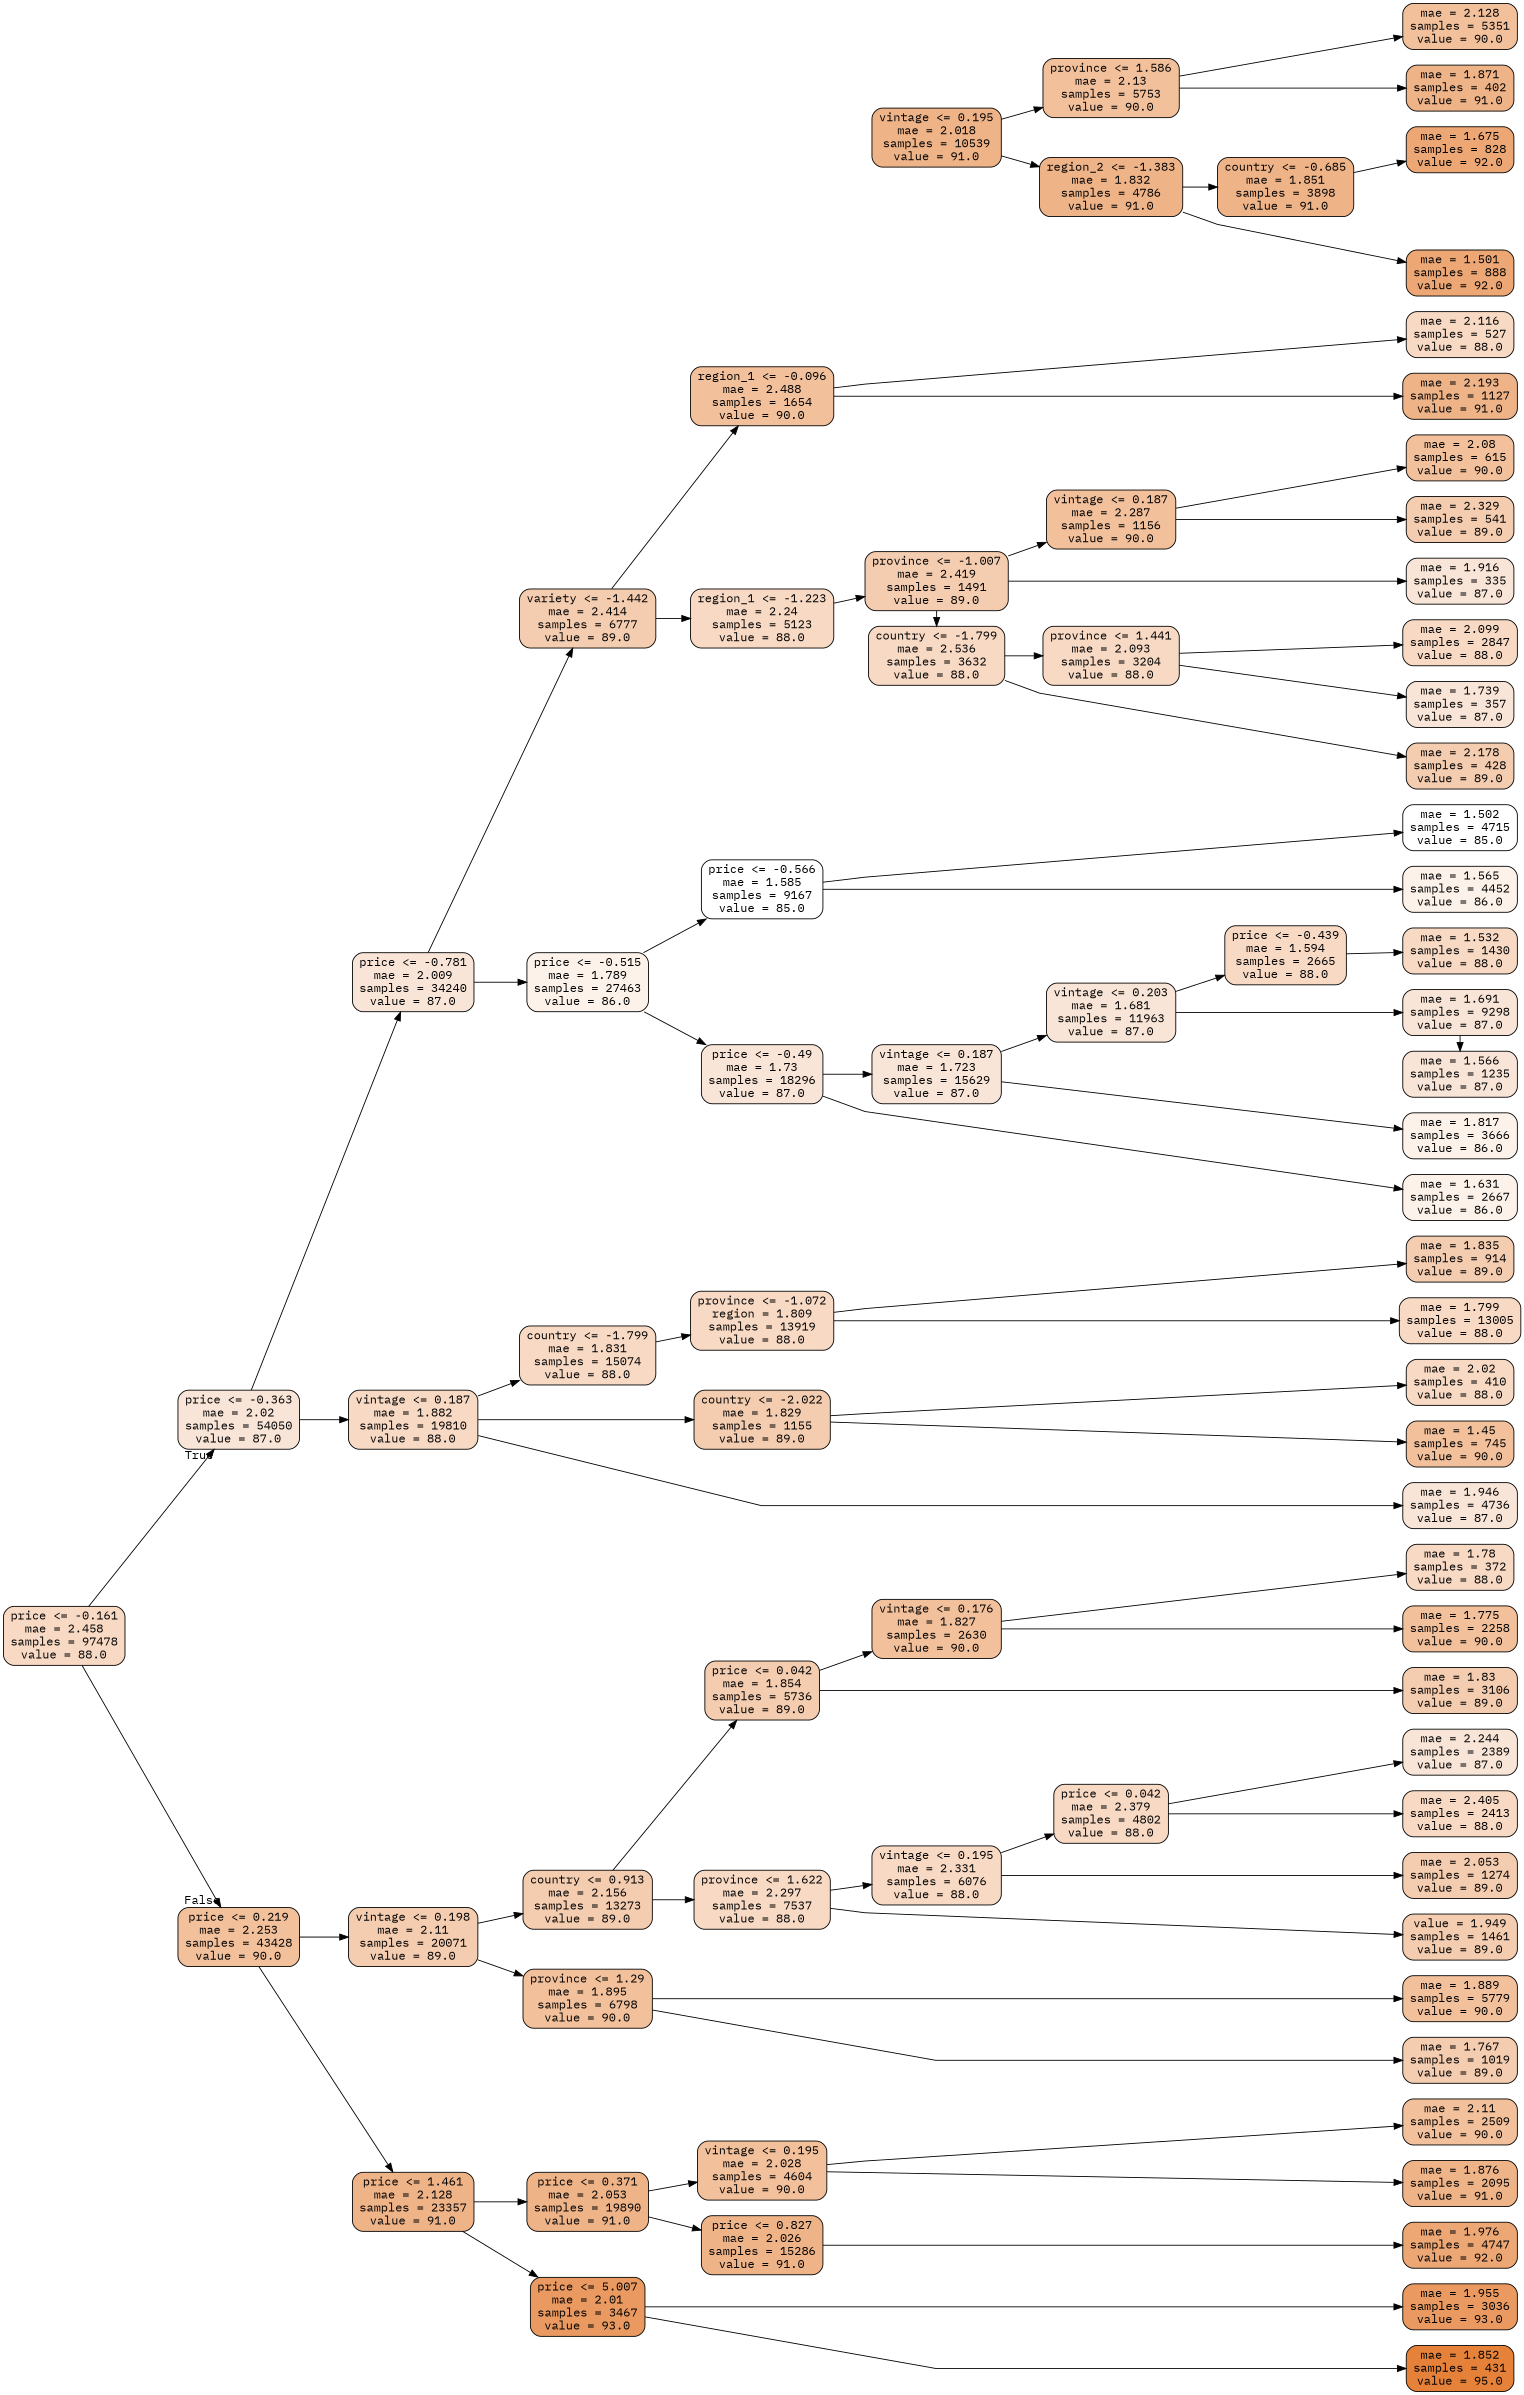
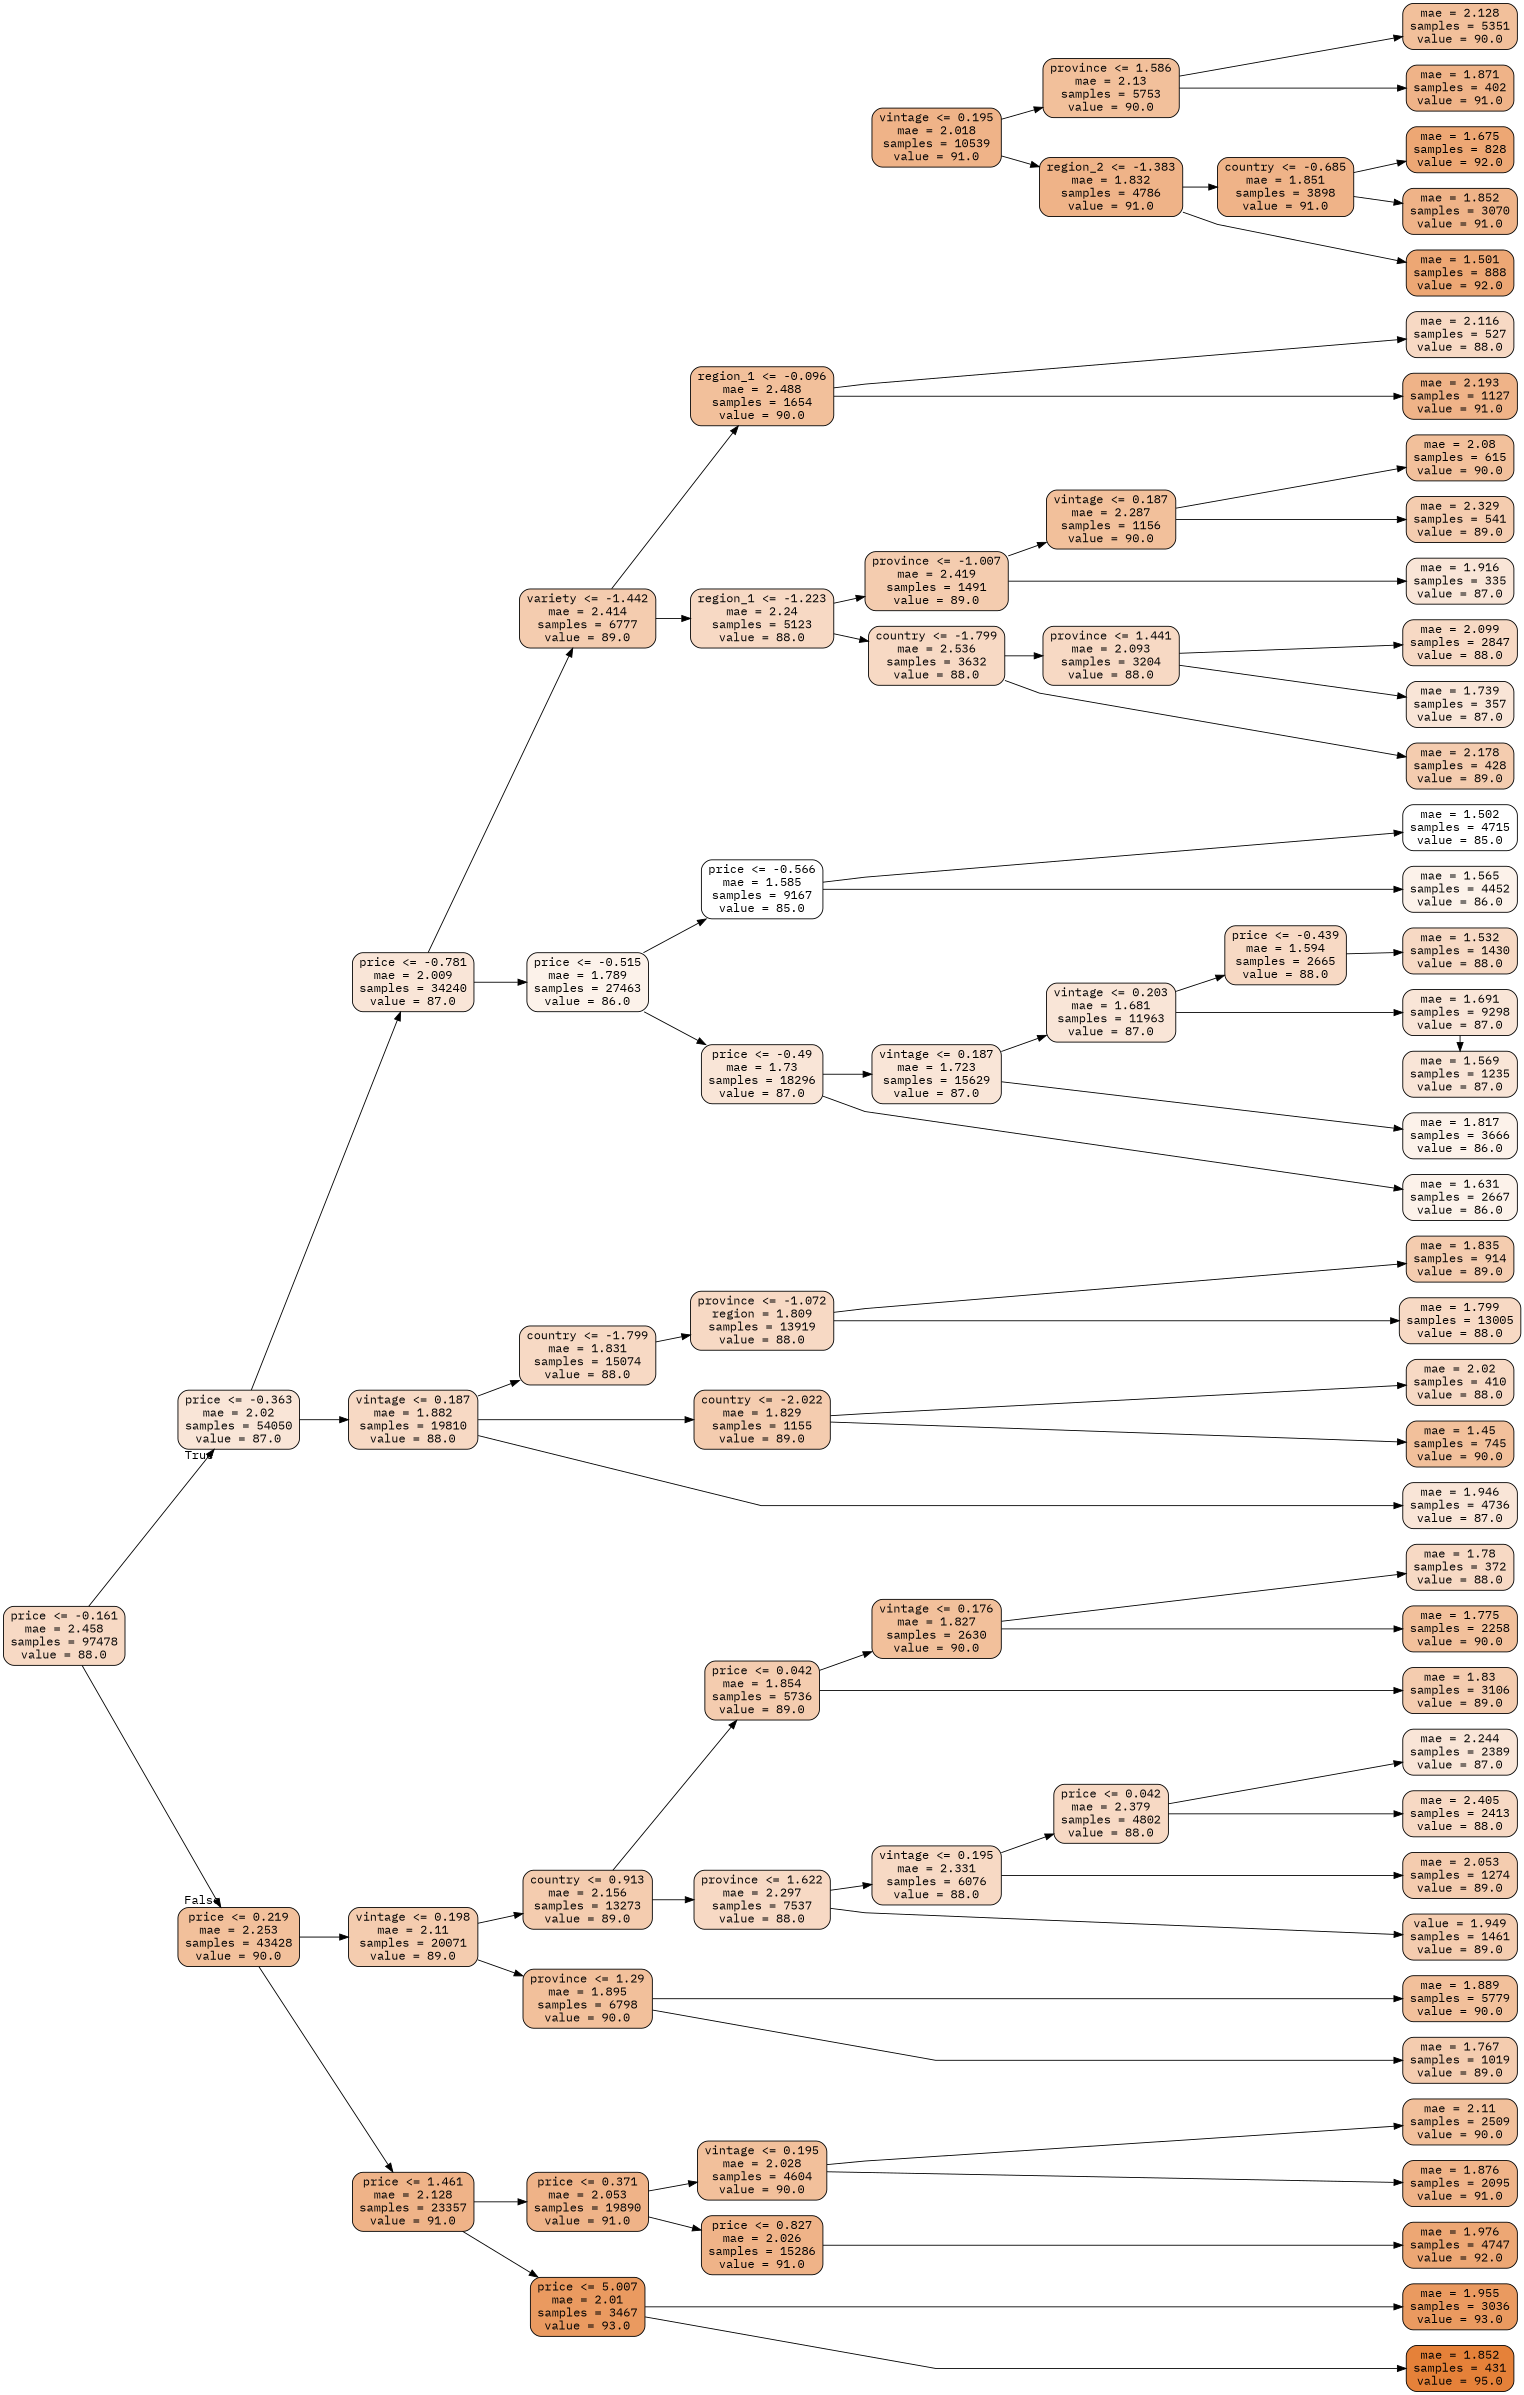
none -> (1460, 211)
(937, 614) -> (847, 637)
(1460, 1074) -> (1460, 1074)
